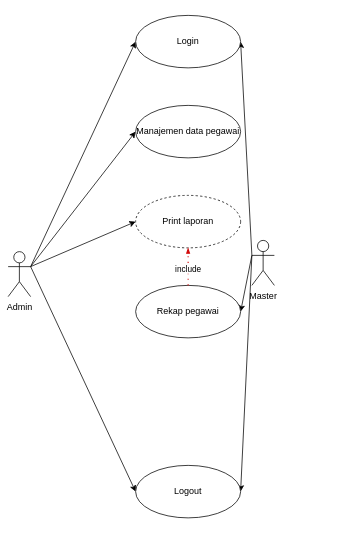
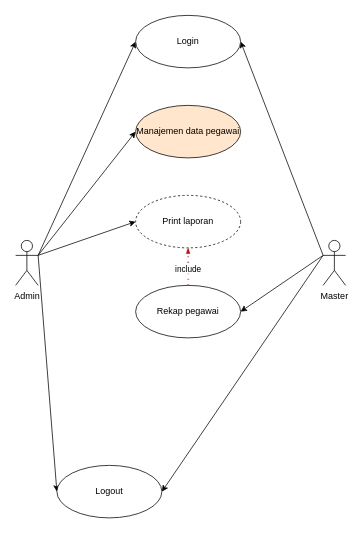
(188, 132) -> (188, 132)
(263, 263) -> (334, 263)
(19, 274) -> (27, 263)
(188, 492) -> (109, 492)
